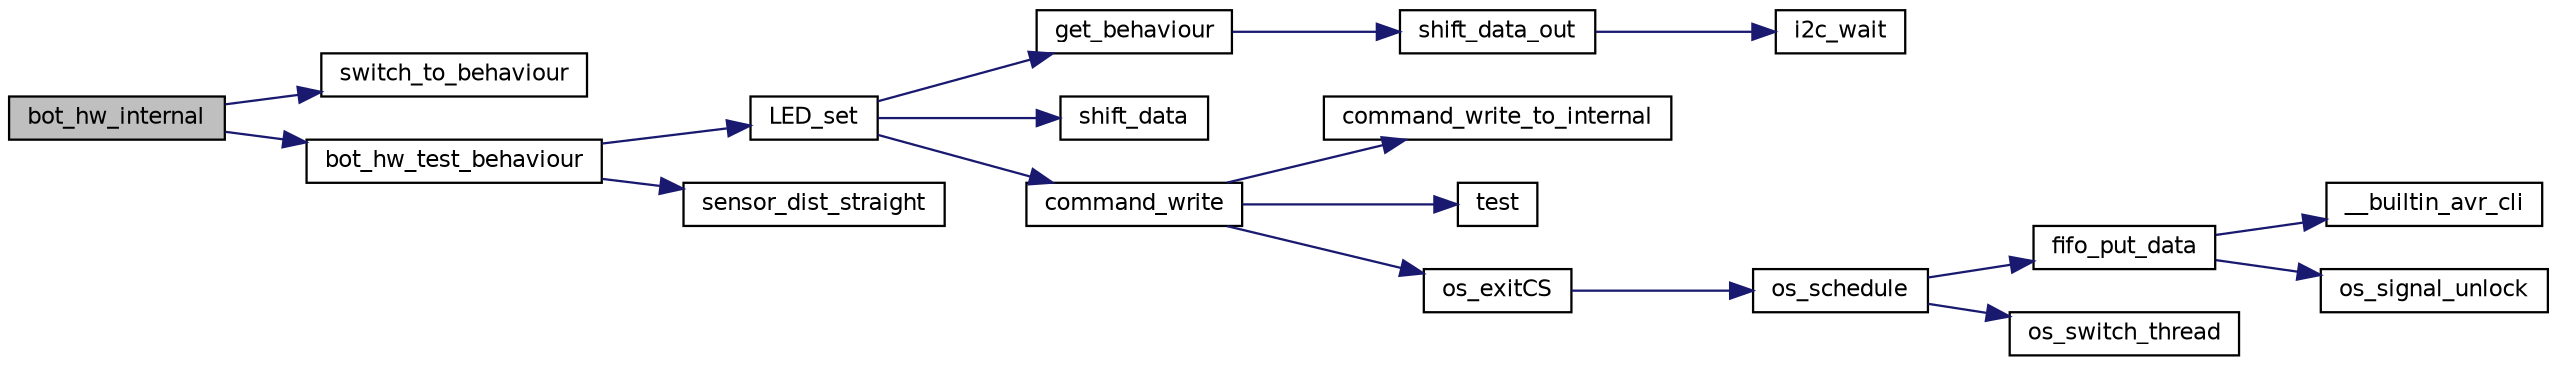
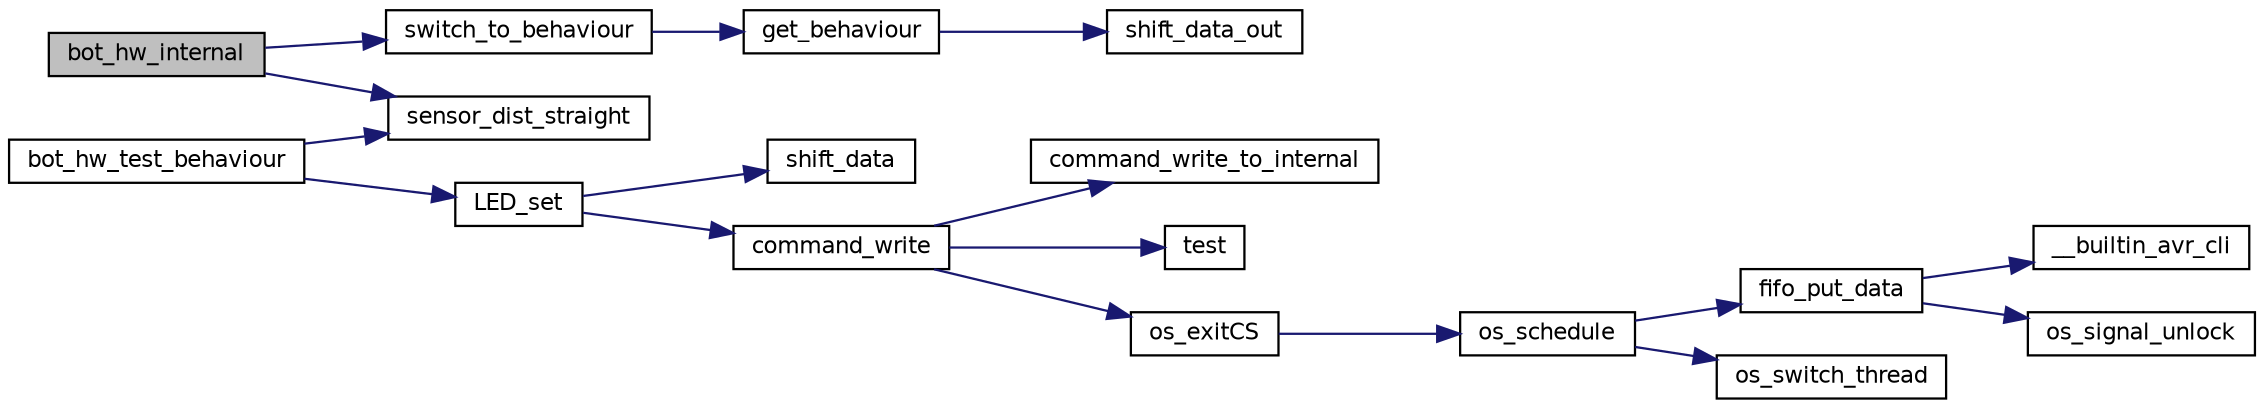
(1841, 32) -> none
(954, 80) -> (686, 32)
(254, 136) -> (319, 83)
